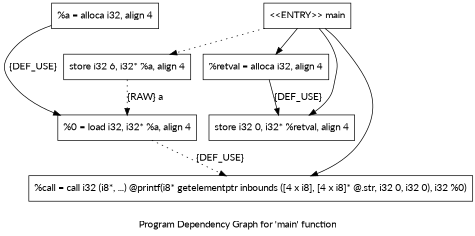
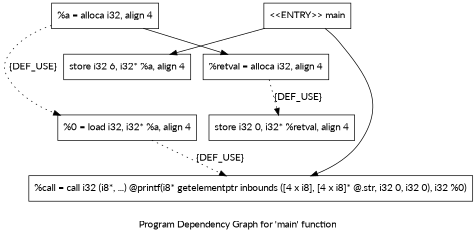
(289, 39) -> (182, 40)
(221, 40) -> (221, 40)
(5, 69) -> (5, 69)
(337, 71) -> none
(127, 94) -> none
(273, 94) -> (273, 94)
